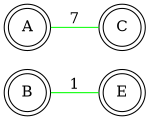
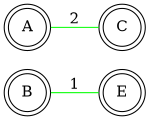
(75, 19) -> (75, 19)
